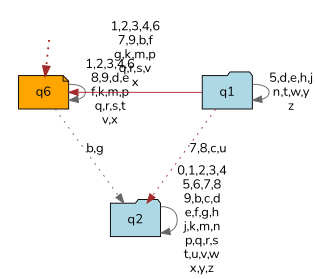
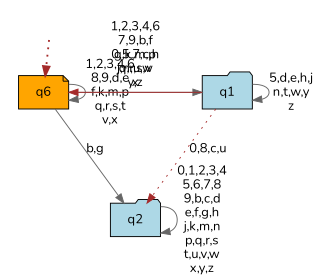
none -> (131, 92)
(208, 149) -> (208, 149)
(87, 152) -> (87, 152)
